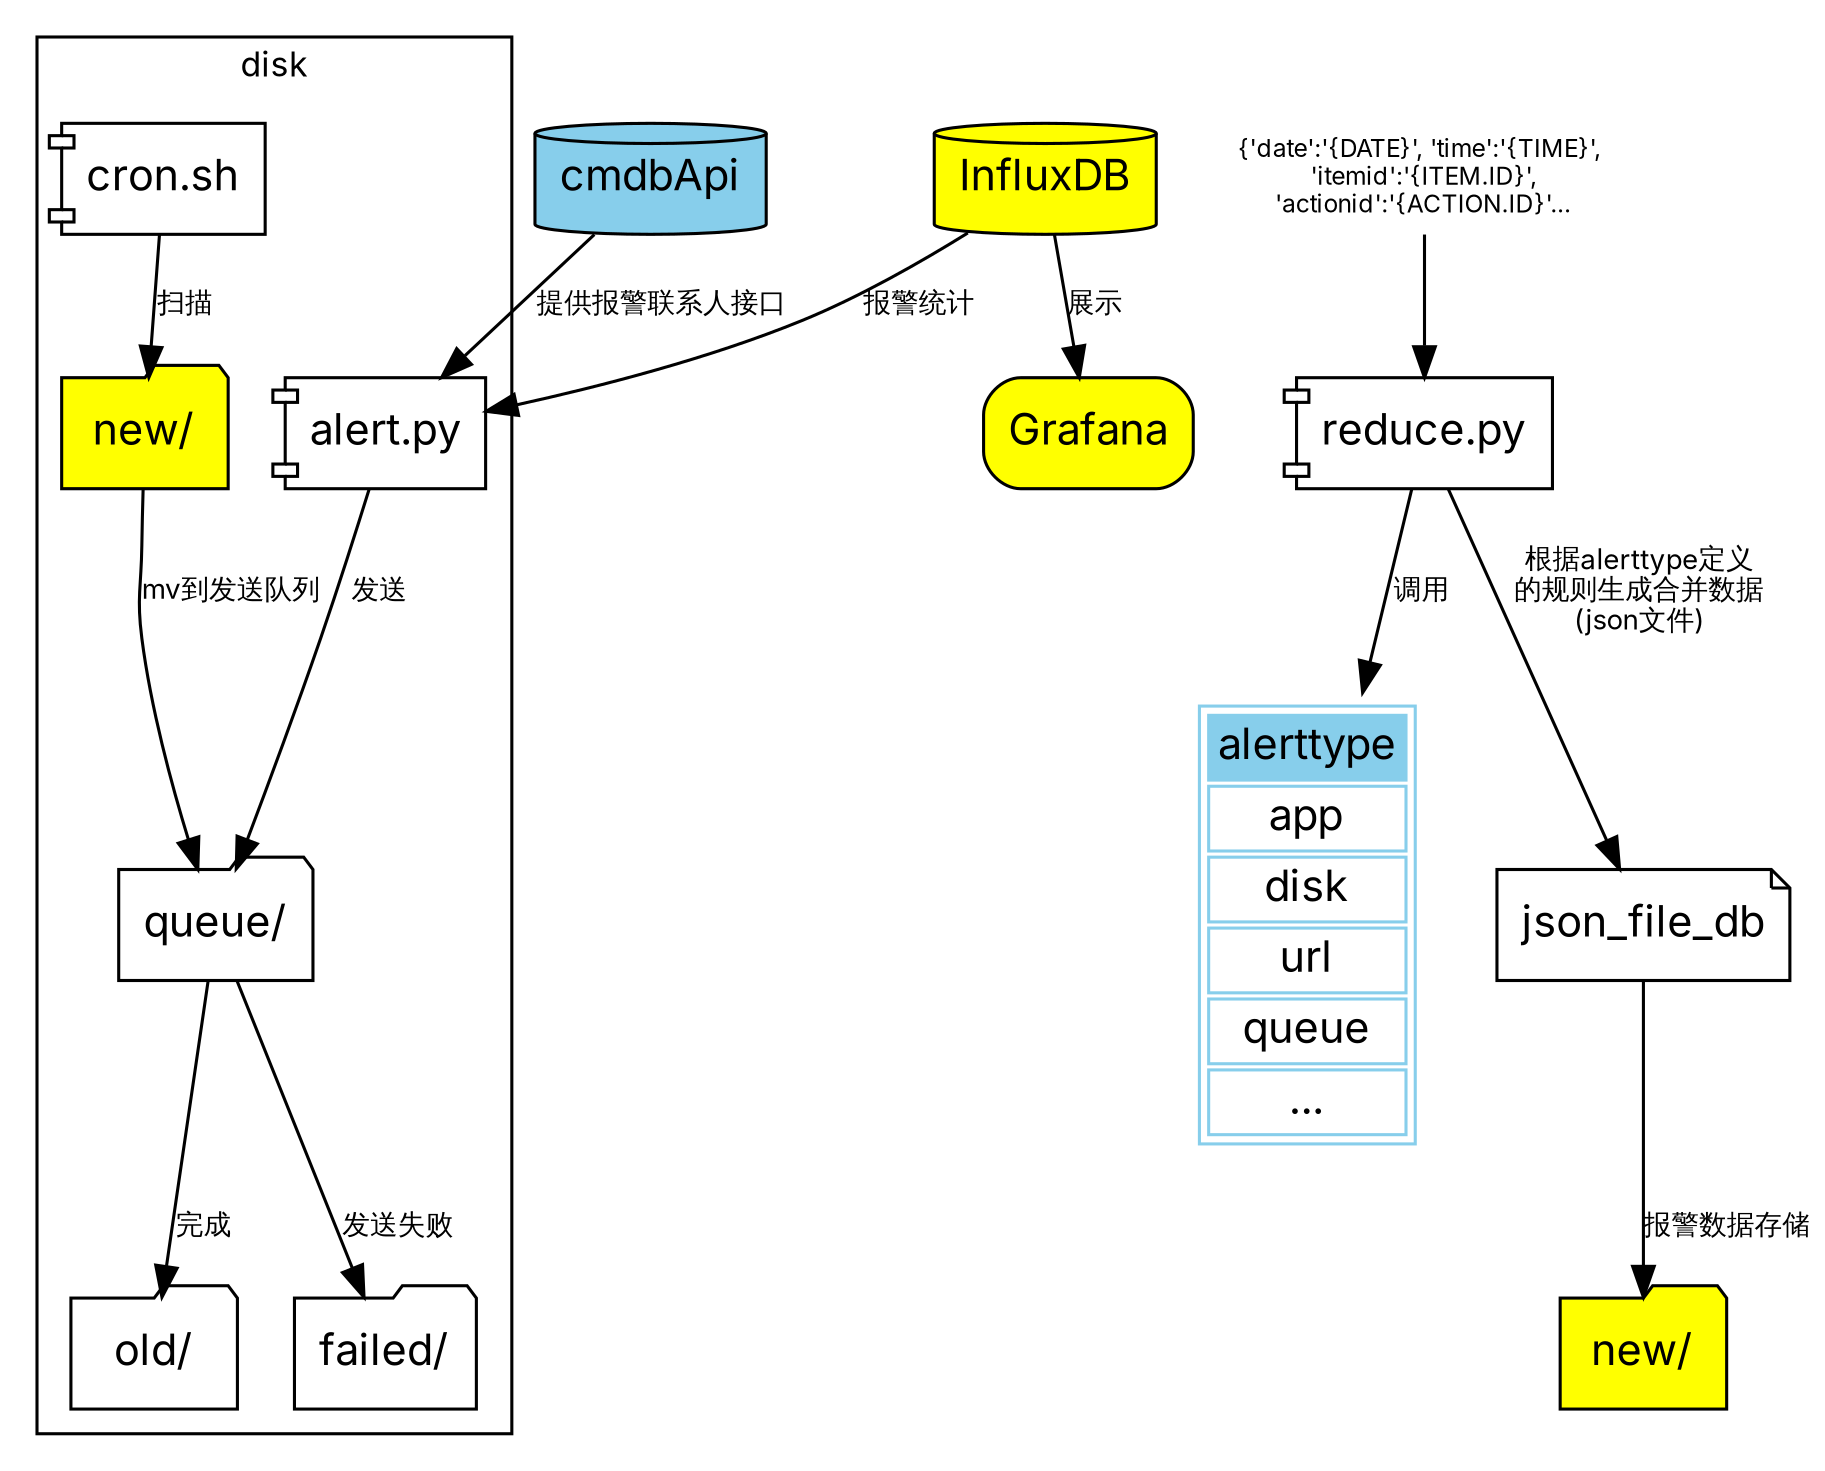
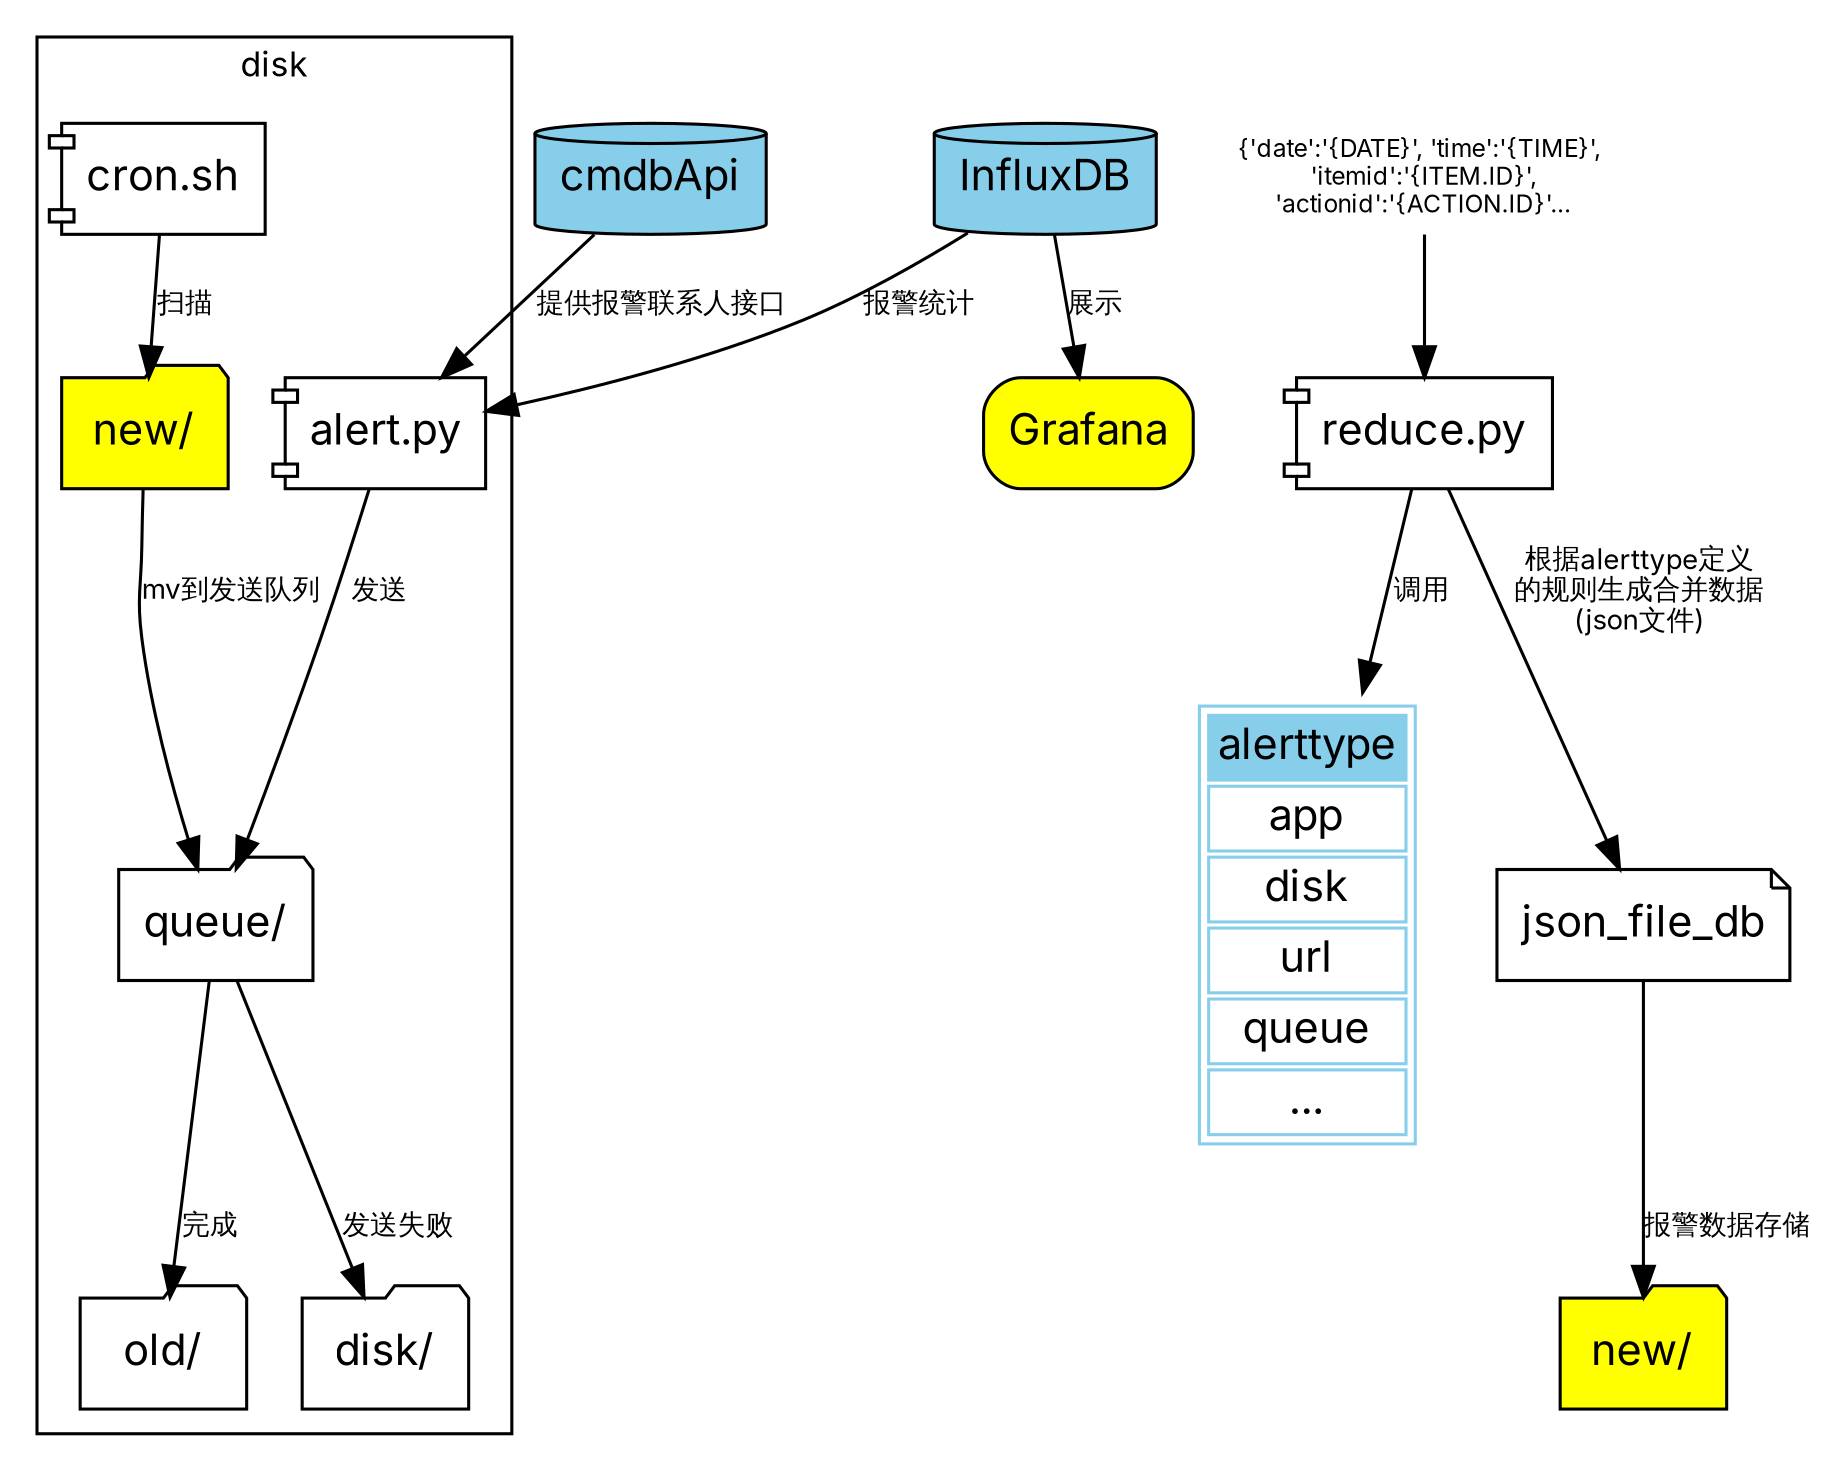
(1045, 179) -> (1045, 179)
(385, 1354) -> (385, 1354)
